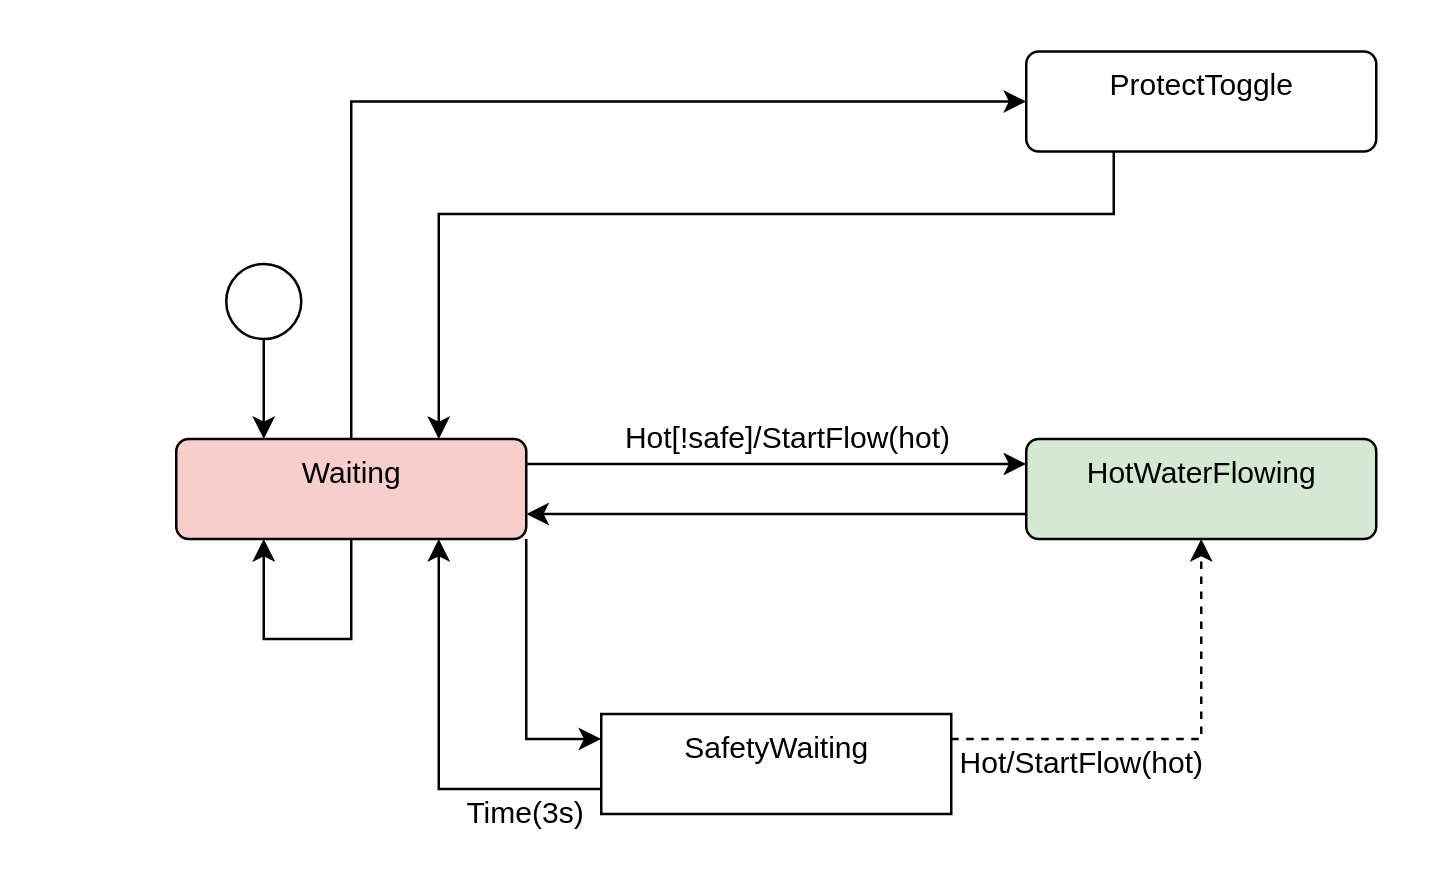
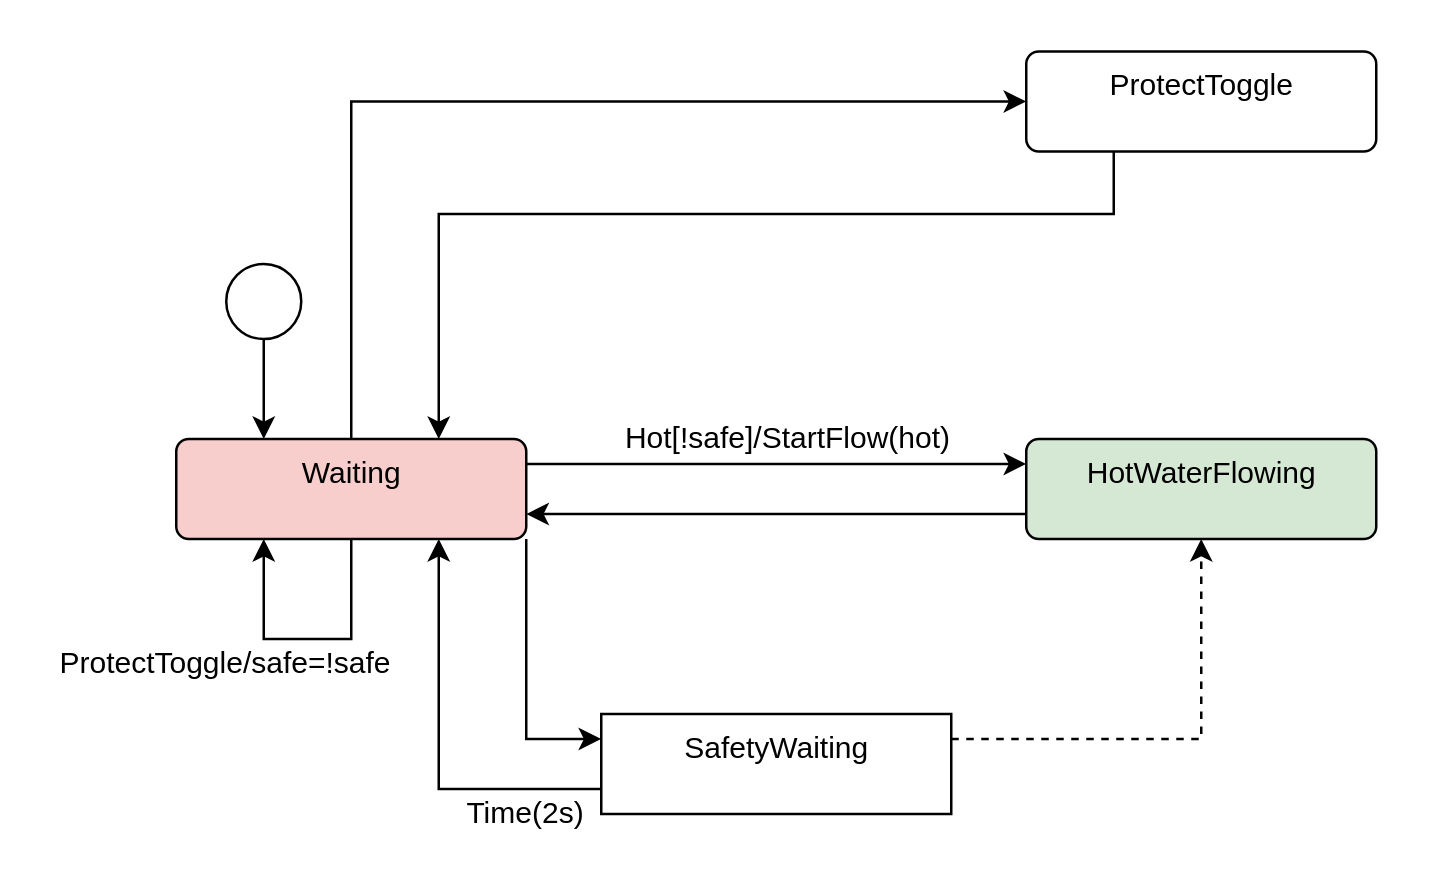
none -> (226, 664)
(1081, 764) -> none
(526, 814) -> (526, 814)
